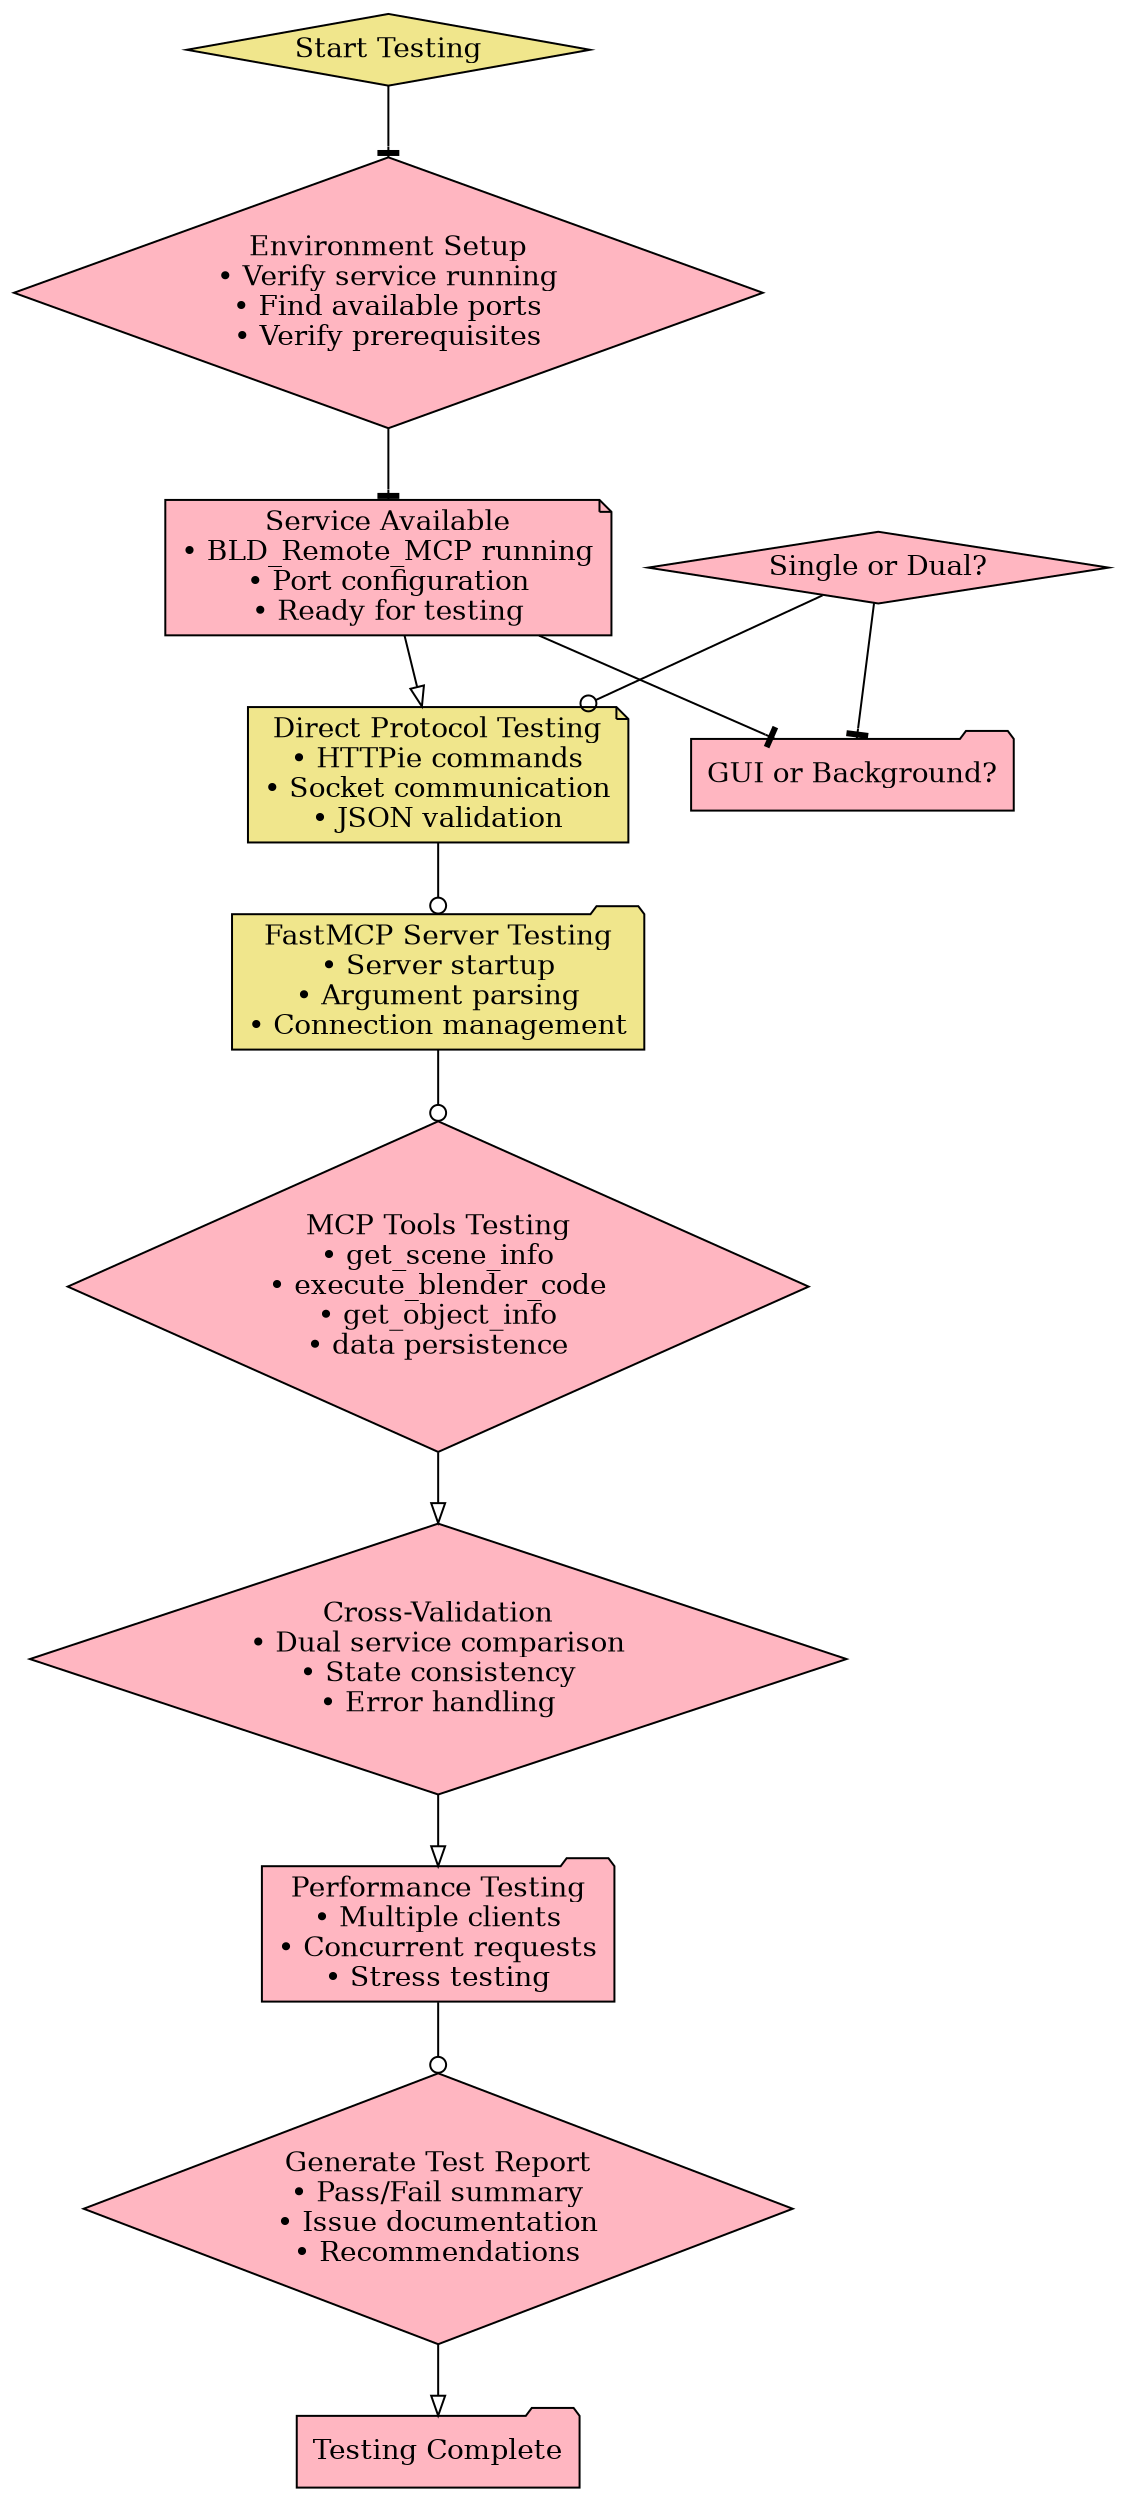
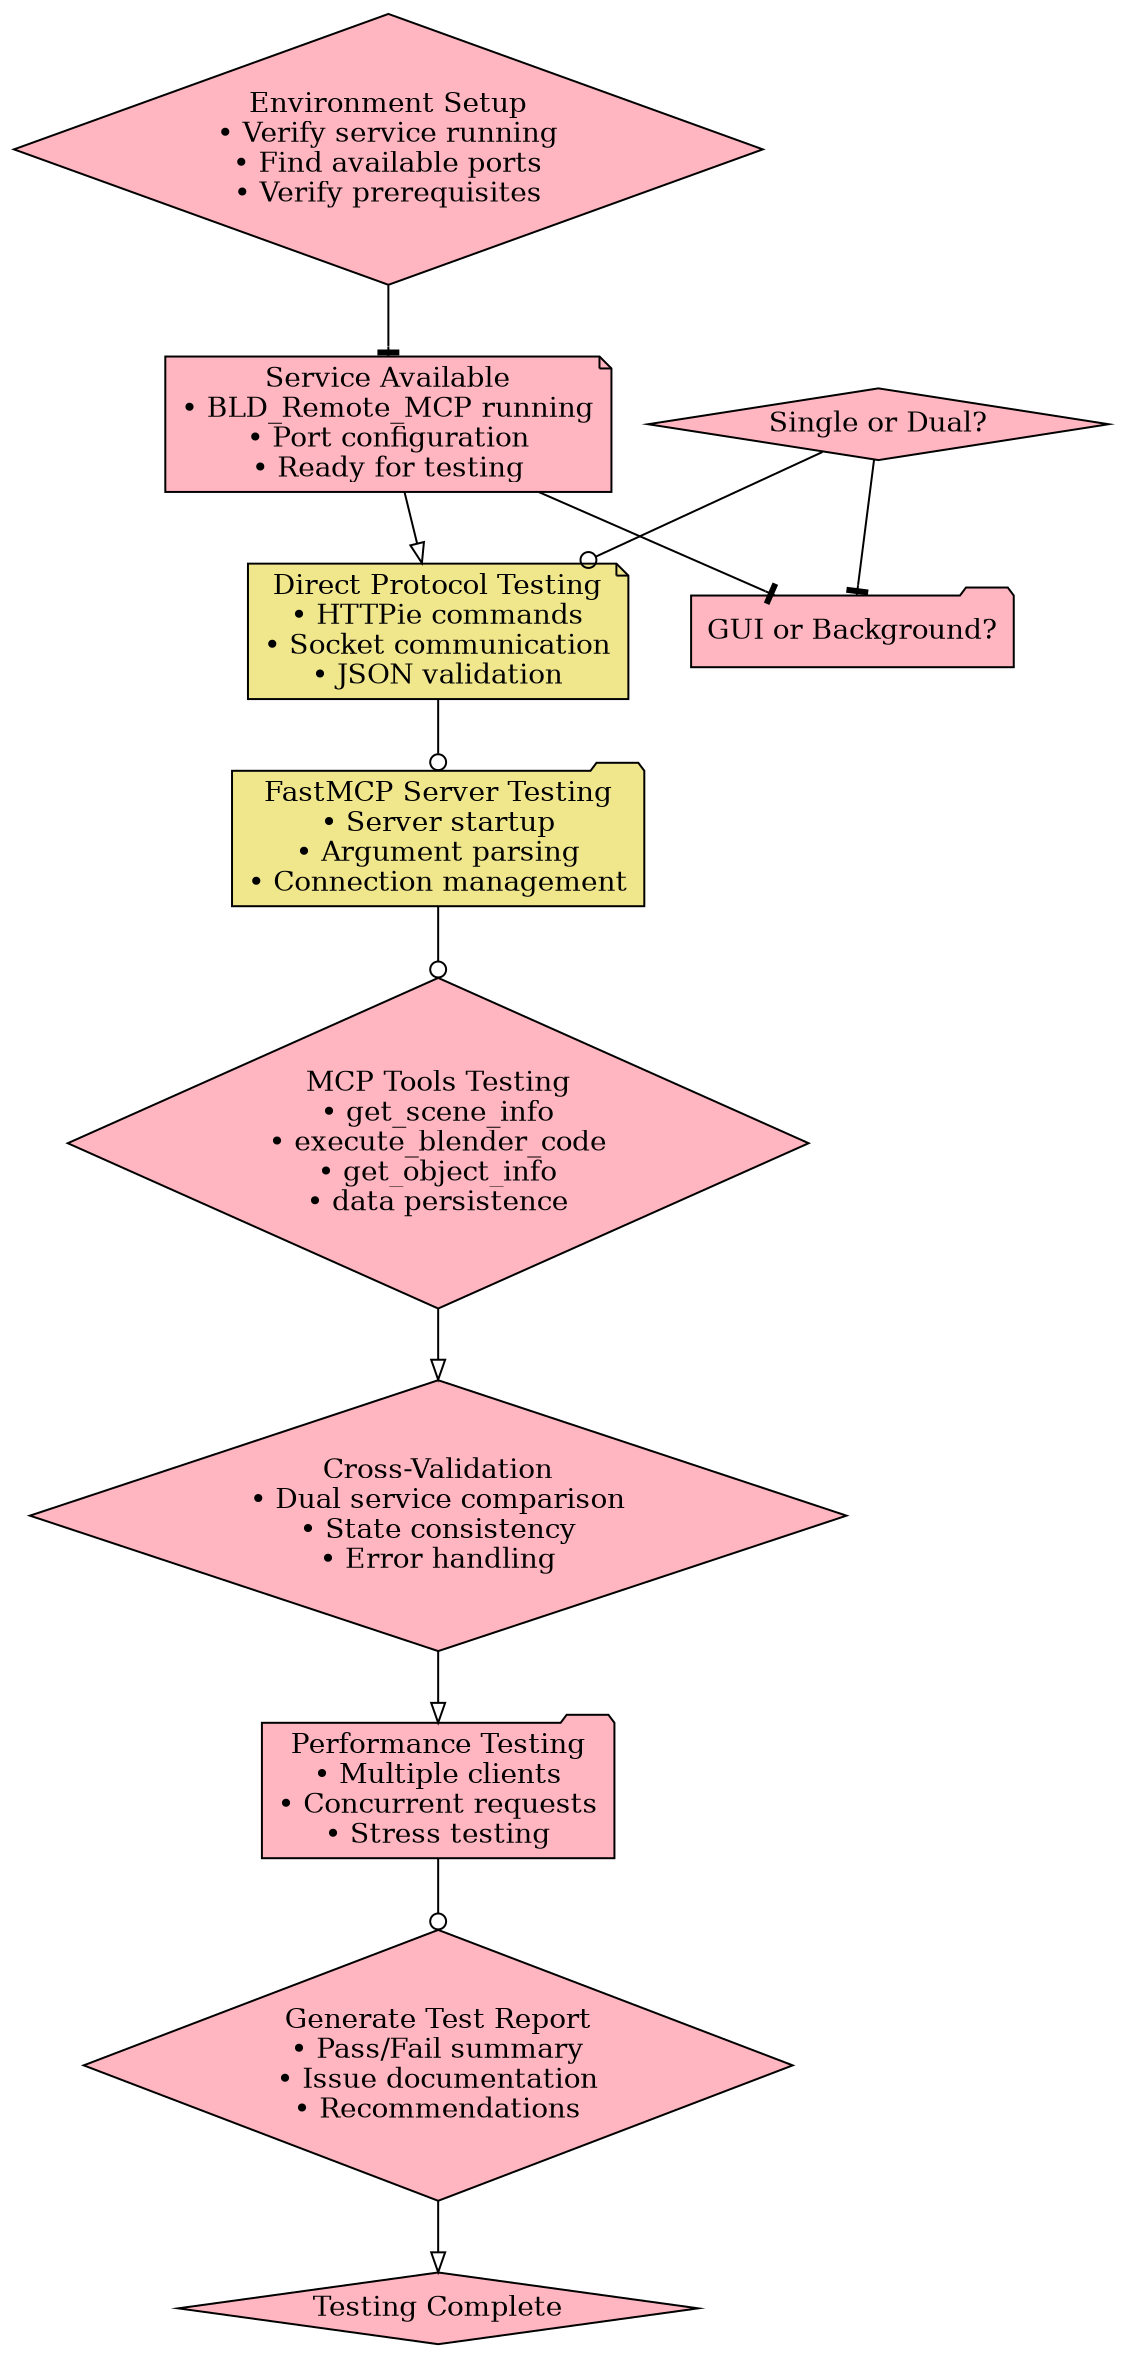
(388, 50) -> none
(438, 2452) -> (438, 2308)
